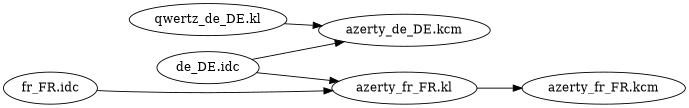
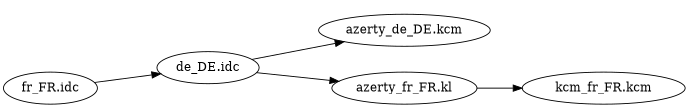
(208, 20) -> none
(604, 88) -> (604, 88)
(210, 93) -> (123, 79)
